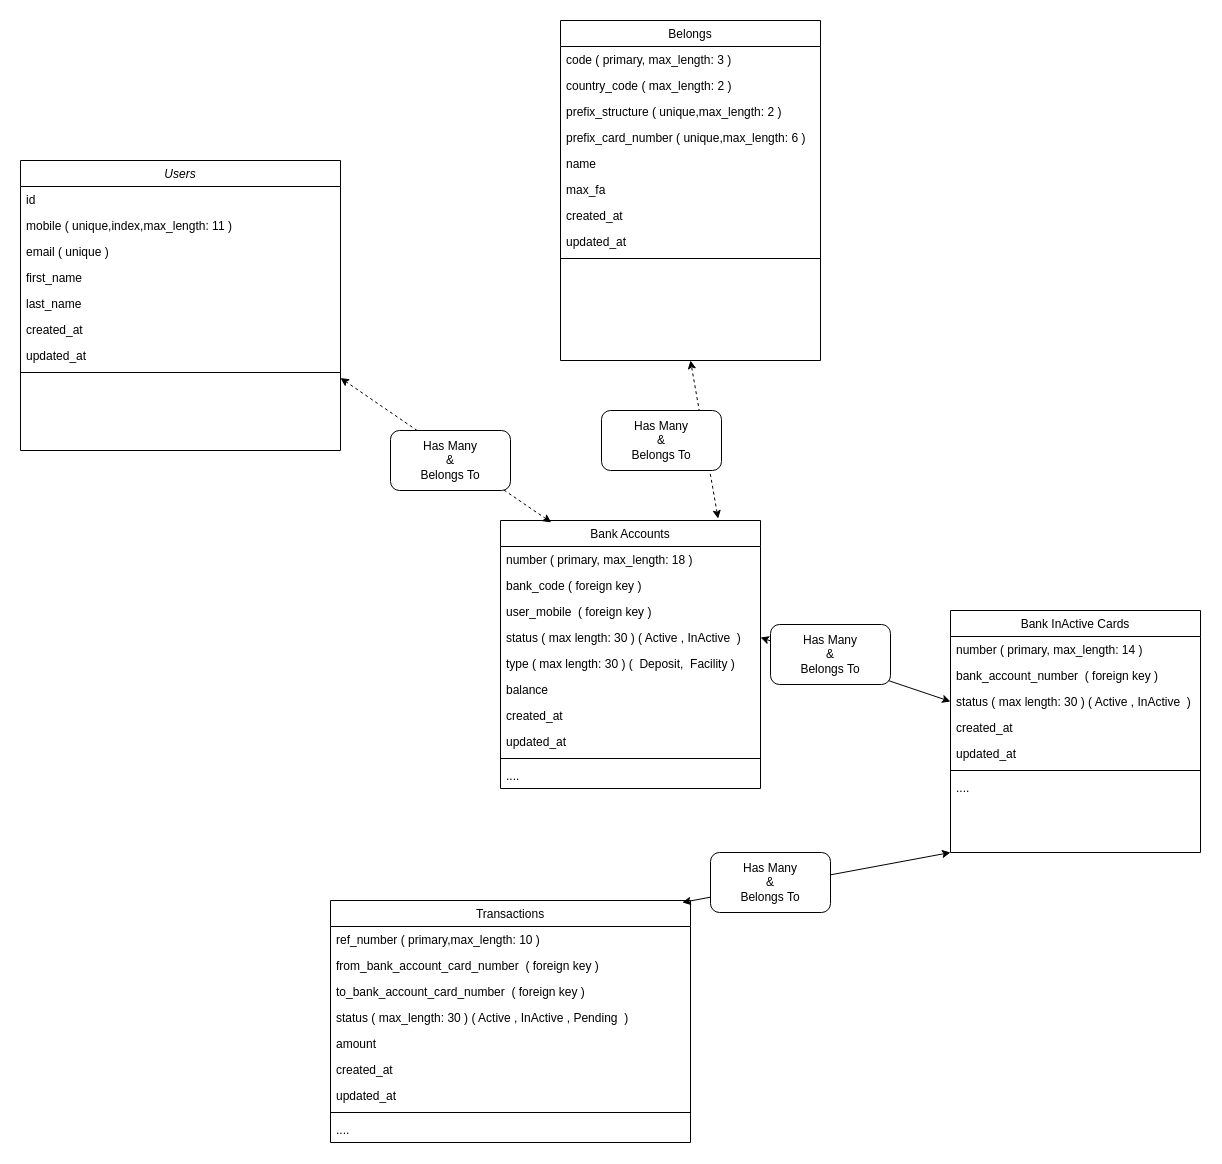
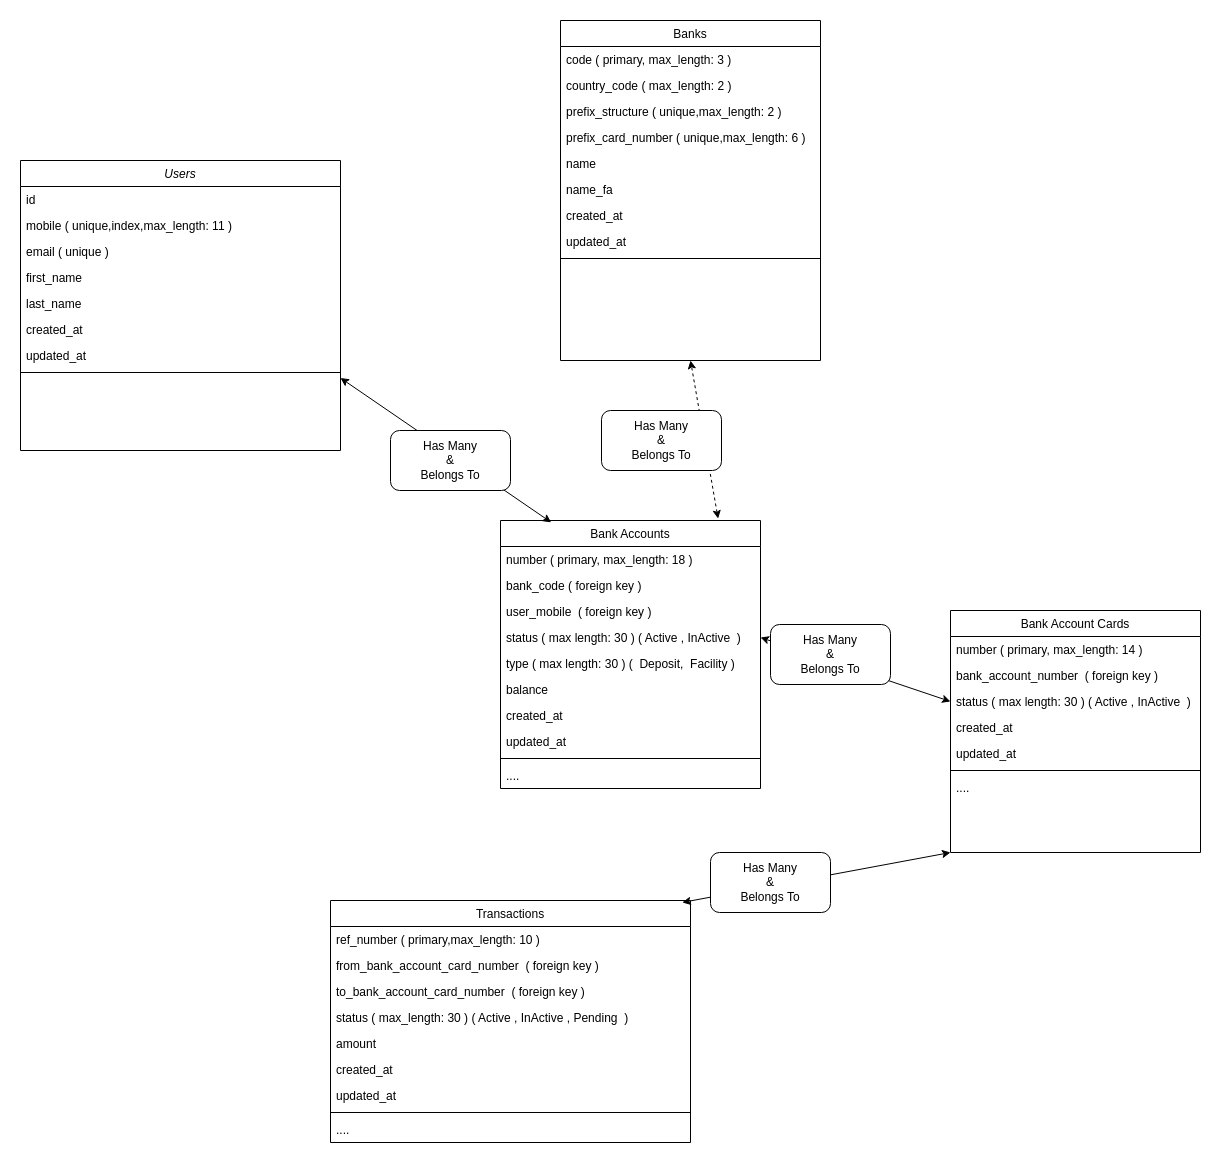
(690, 34) -> (690, 34)
(586, 190) -> (590, 190)
(381, 406) -> (381, 406)
(1075, 624) -> (1075, 624)
